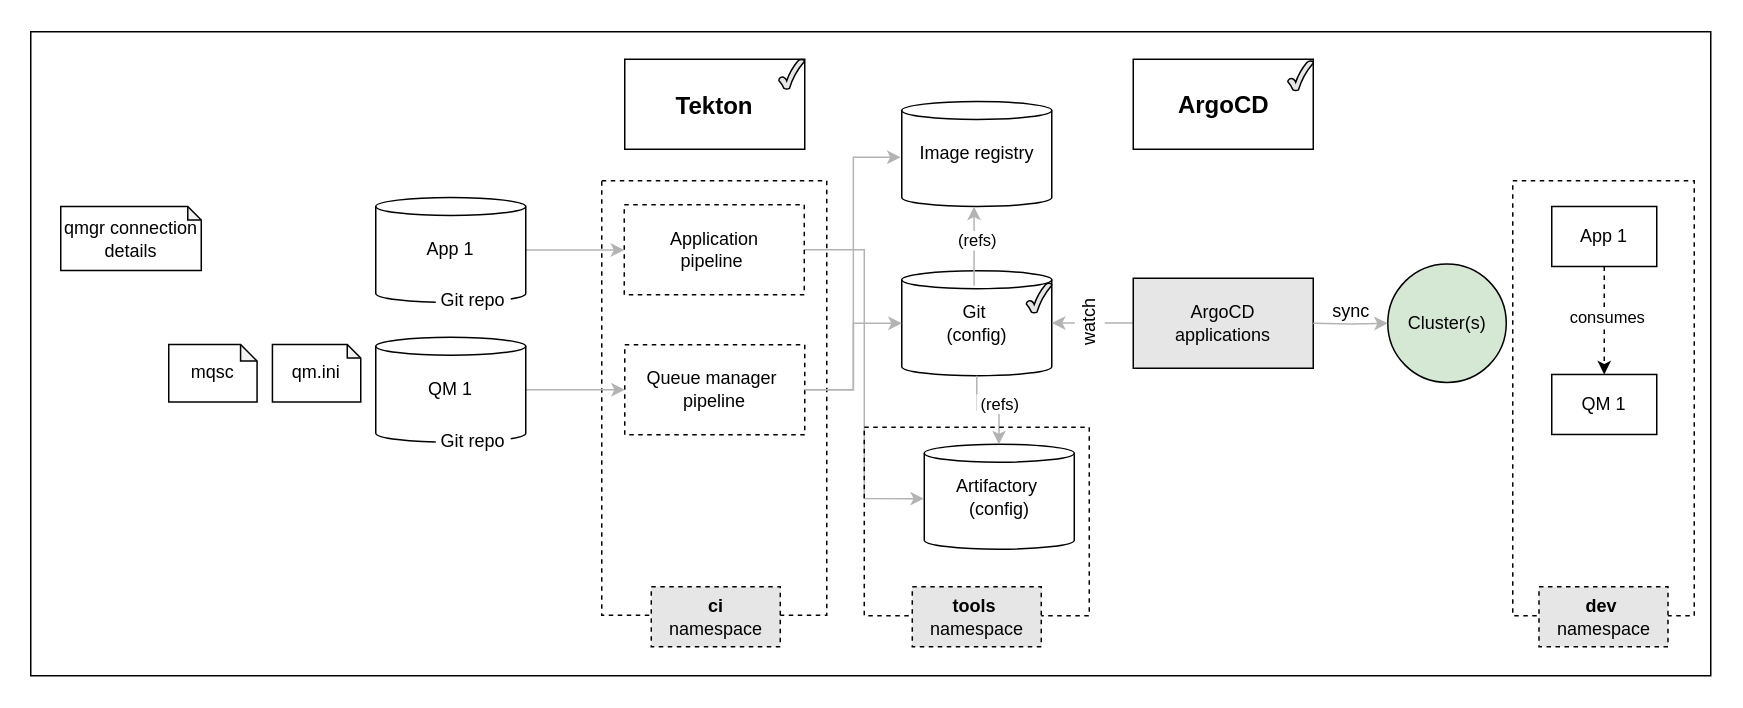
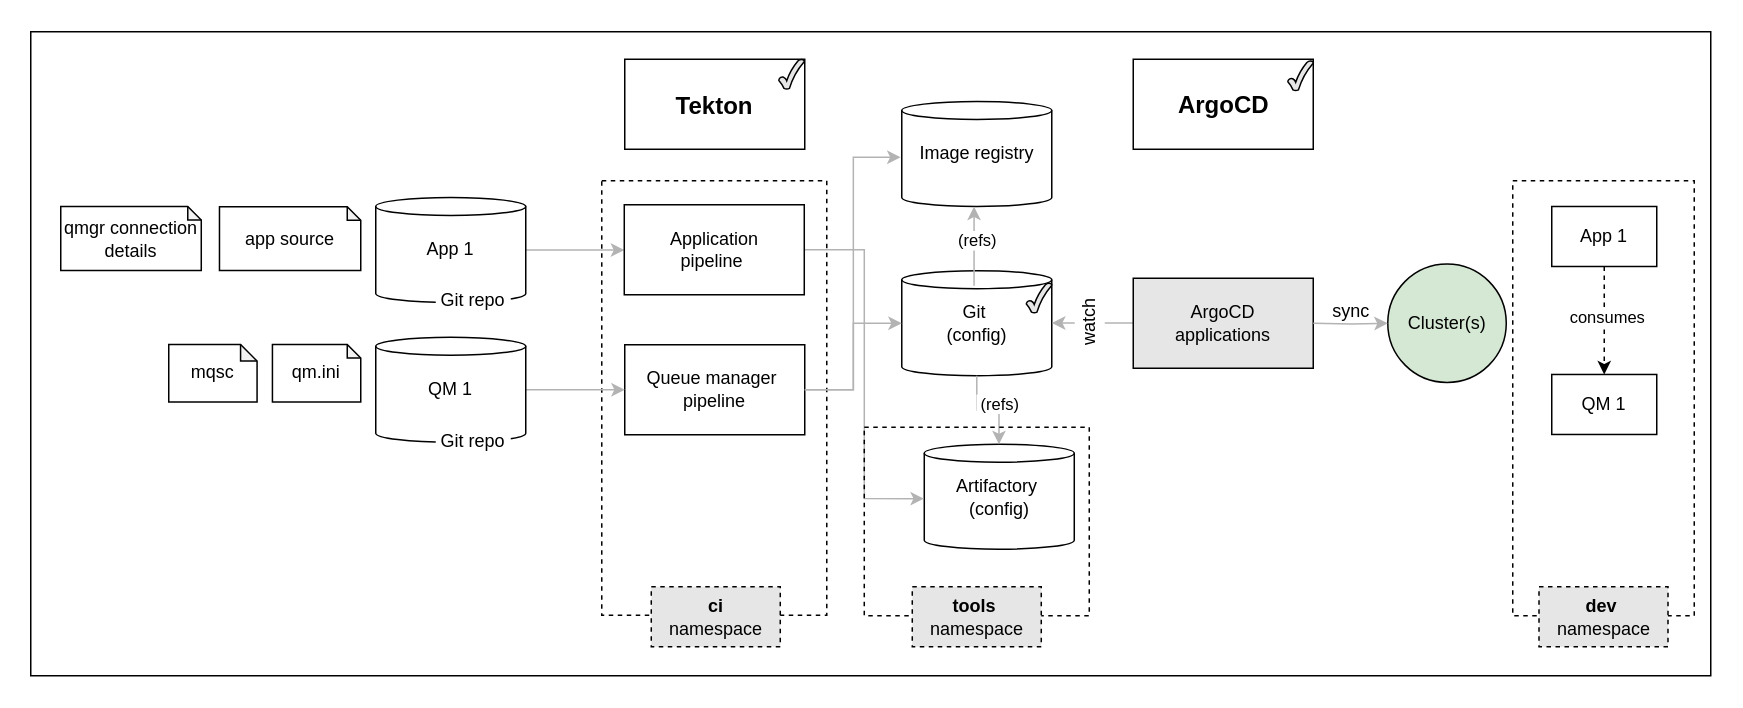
none -> (290, 239)
(714, 250) -> (714, 250)
(715, 390) -> (715, 390)
